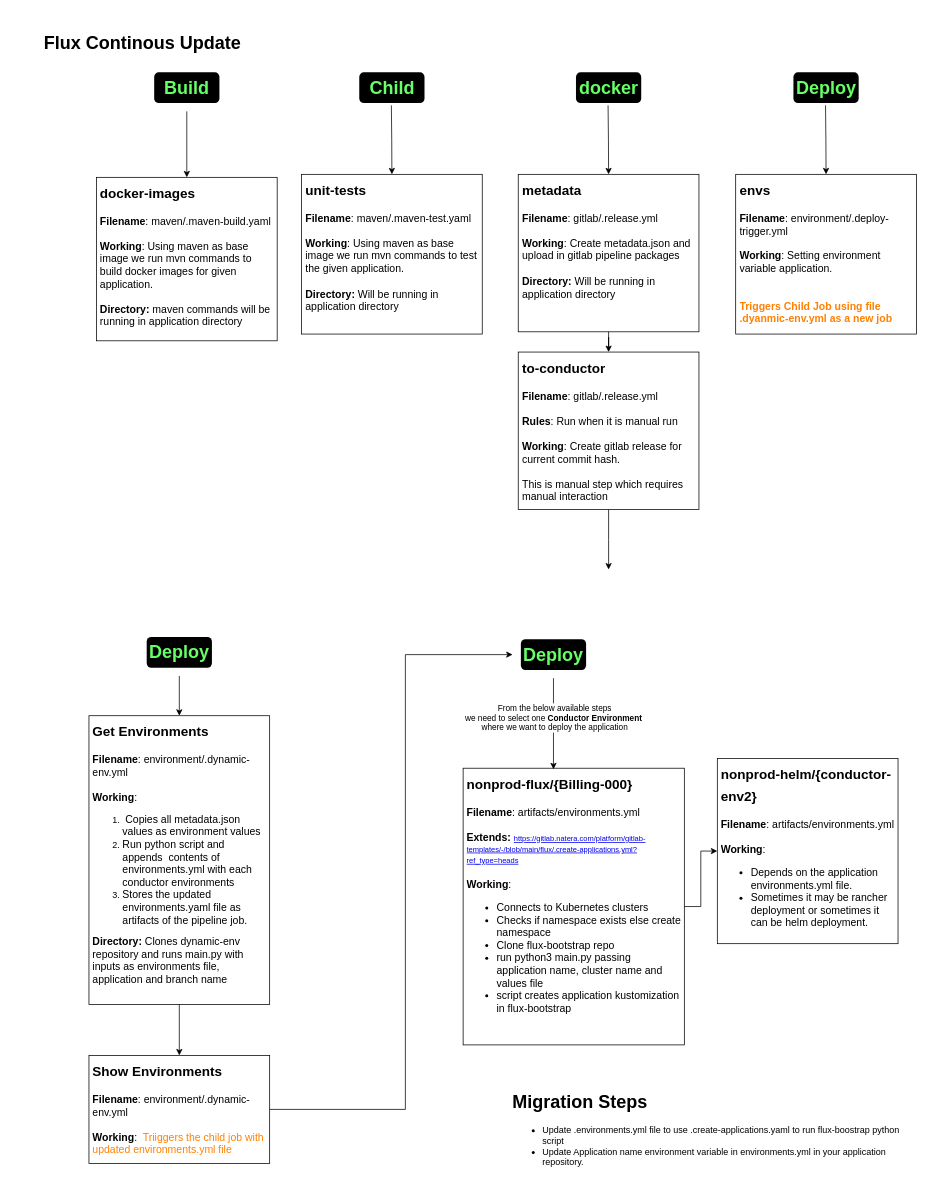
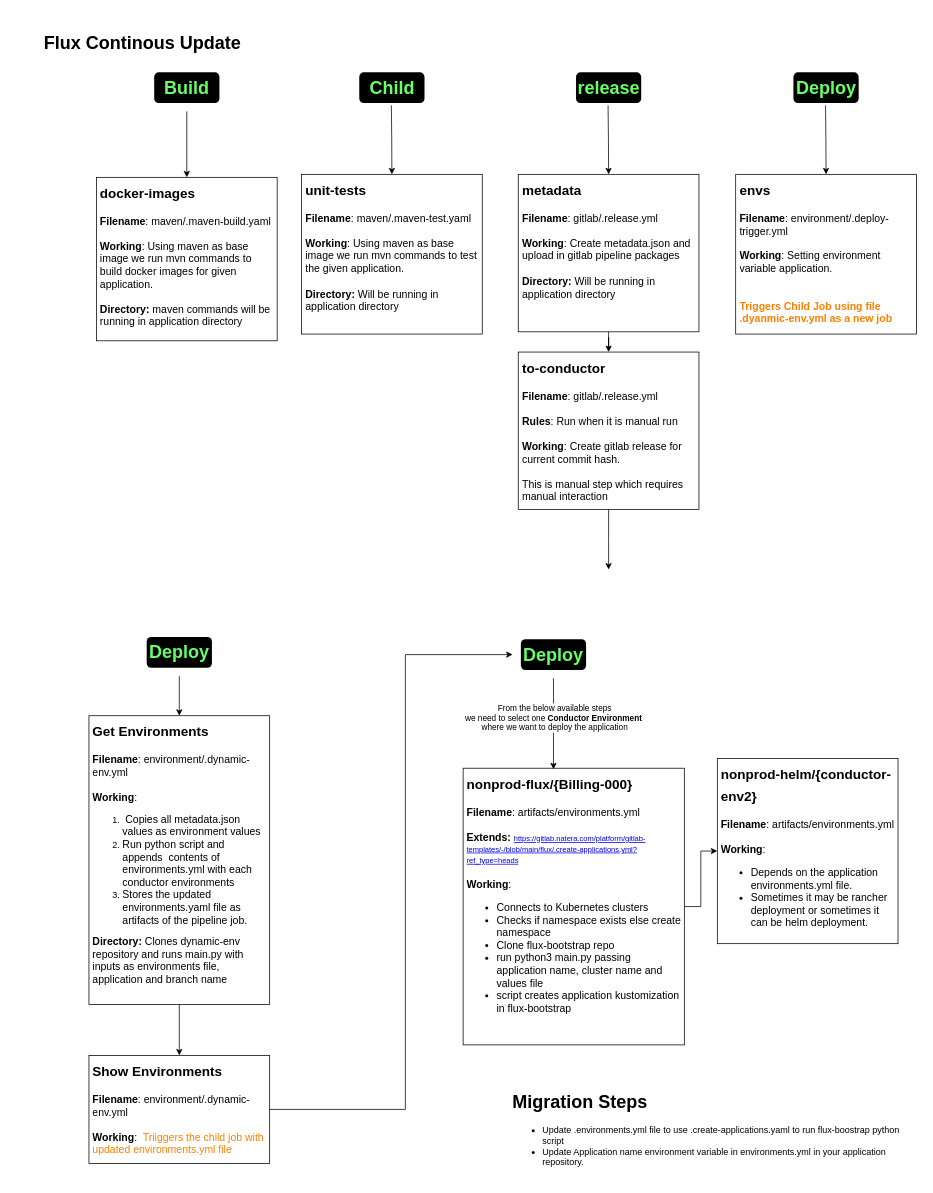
(609, 88) -> (609, 88)
